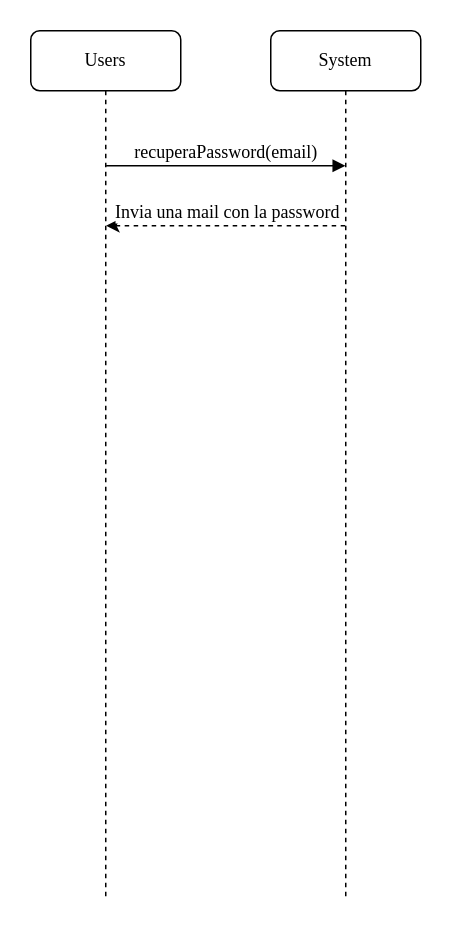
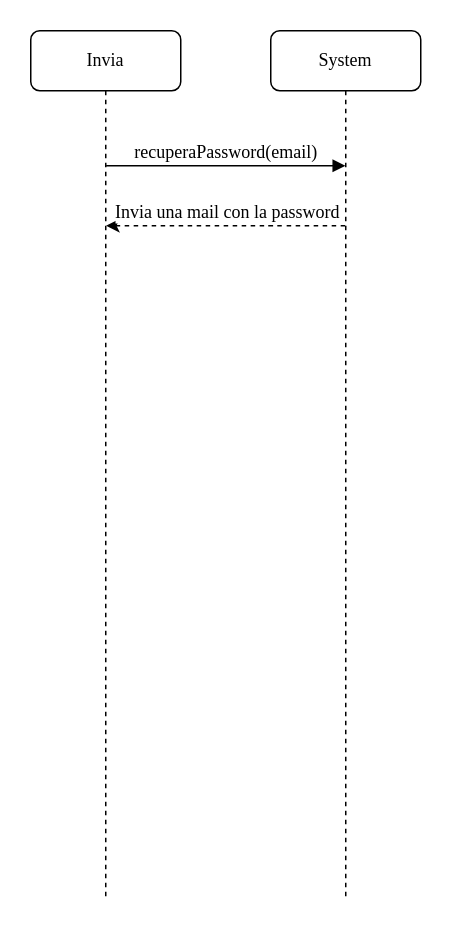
(106, 61) -> (106, 61)
